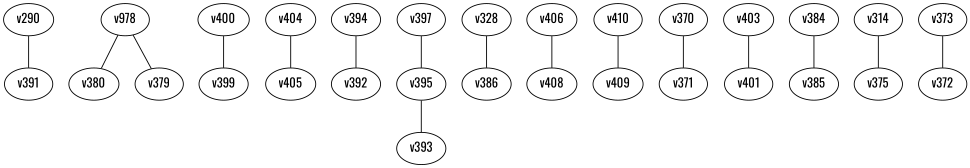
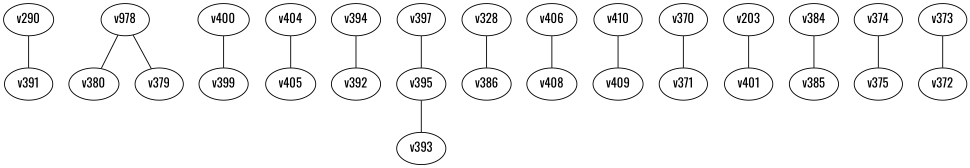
(749, 20) -> (749, 20)
(878, 20) -> (878, 20)
